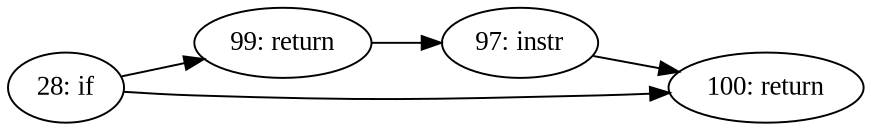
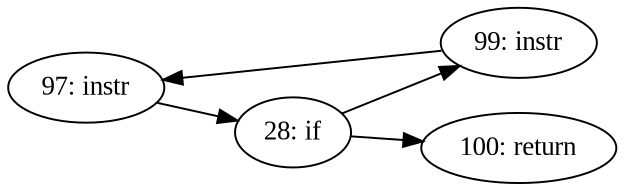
(283, 43) -> (519, 43)
(626, 62) -> (188, 110)
